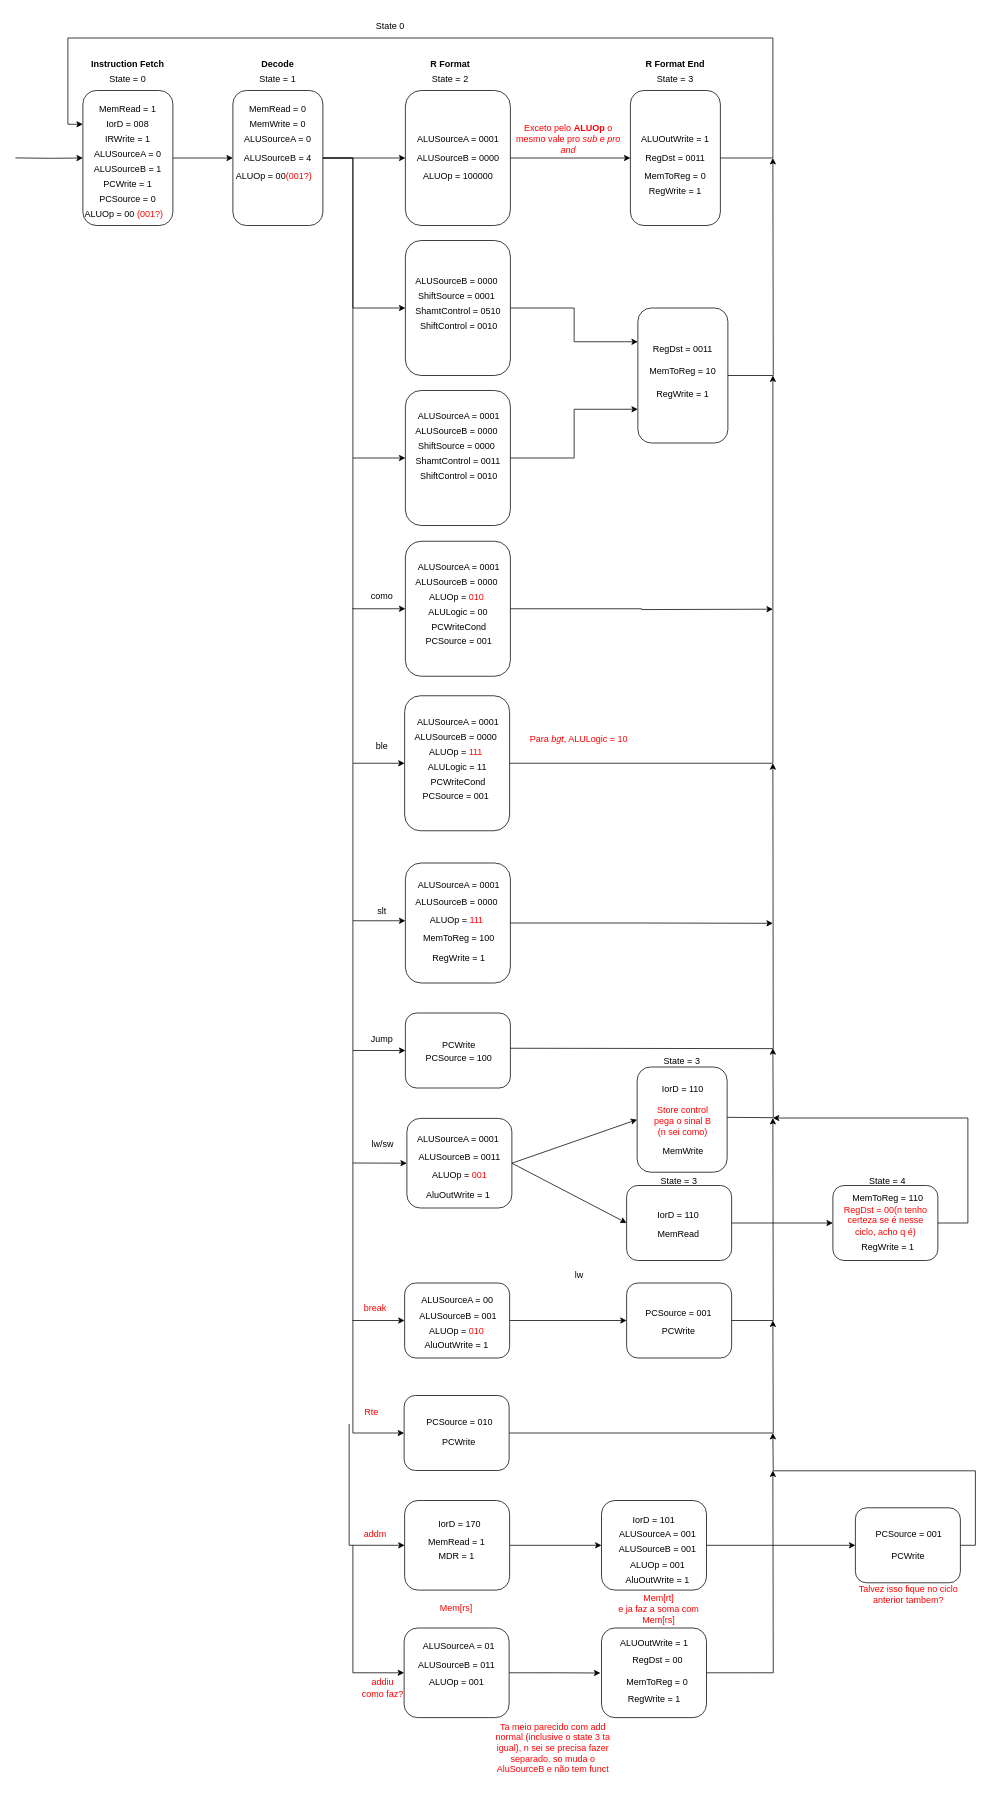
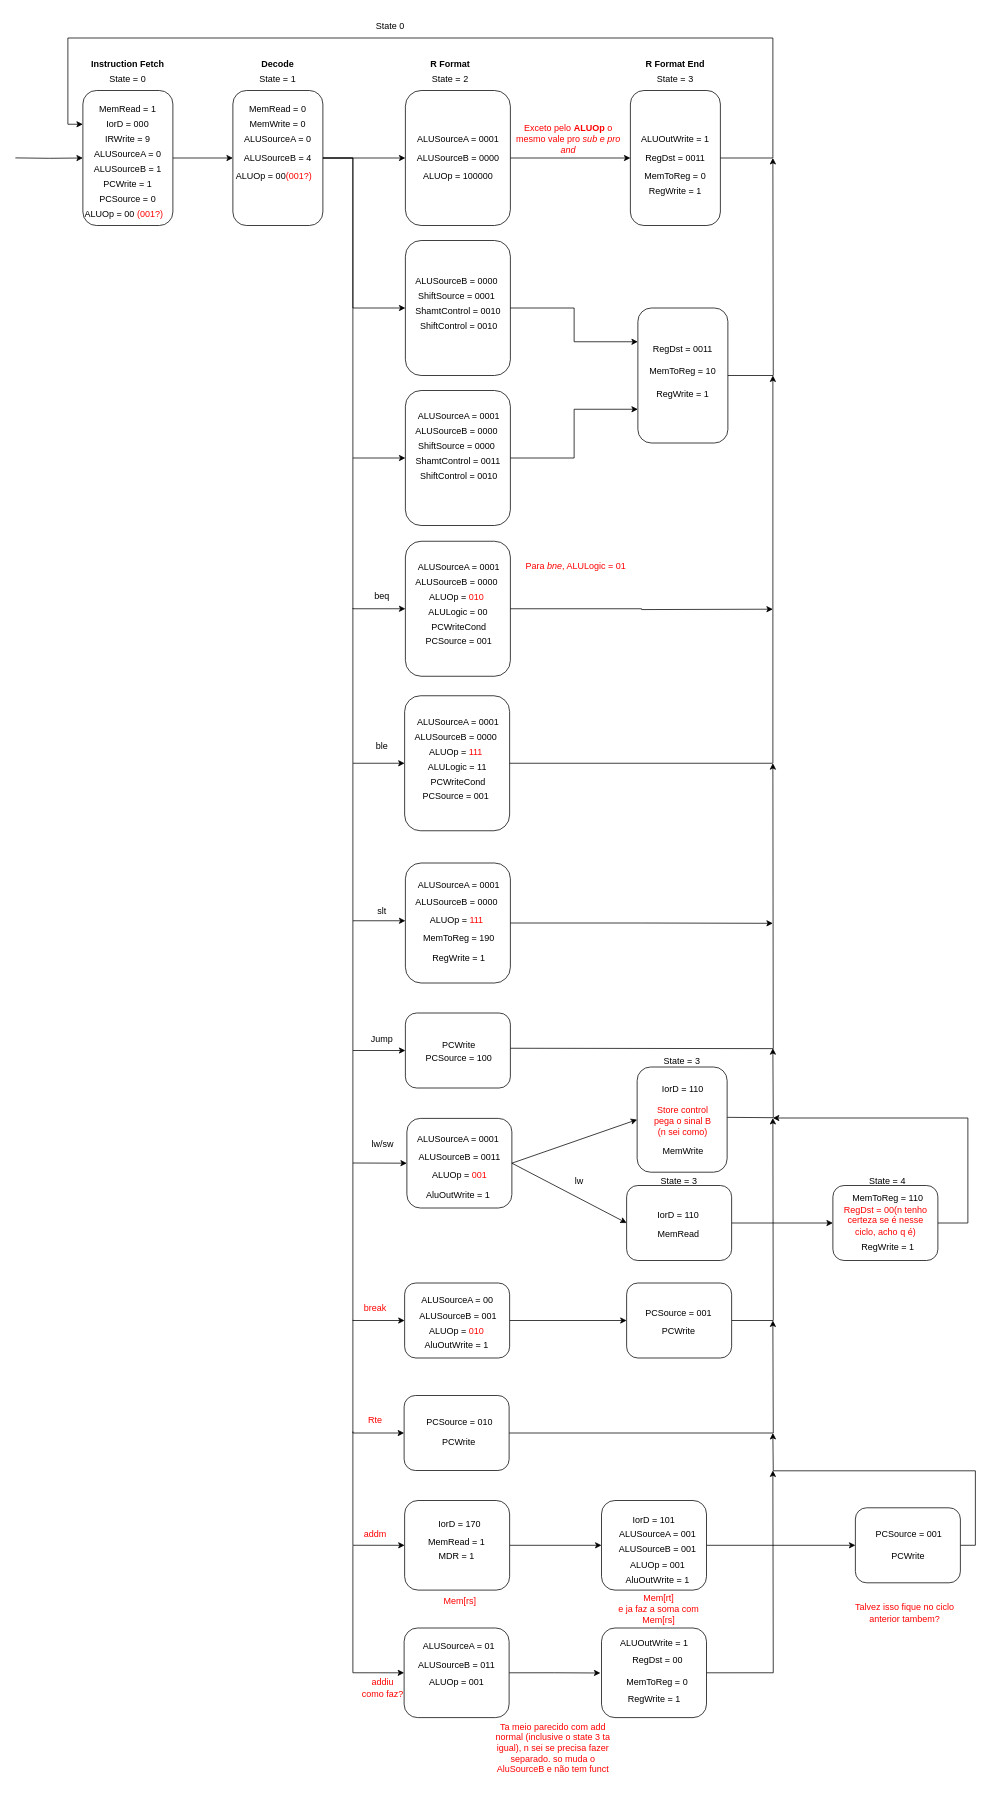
(128, 124) -> (128, 124)
(128, 139) -> (128, 139)
(458, 312) -> (458, 312)
none -> (576, 567)
(382, 597) -> (382, 597)
(579, 739) -> none
(459, 939) -> (459, 939)
(579, 1275) -> (579, 1182)
(372, 1413) -> (375, 1420)
(909, 1594) -> (905, 1613)
(456, 1609) -> (460, 1601)
